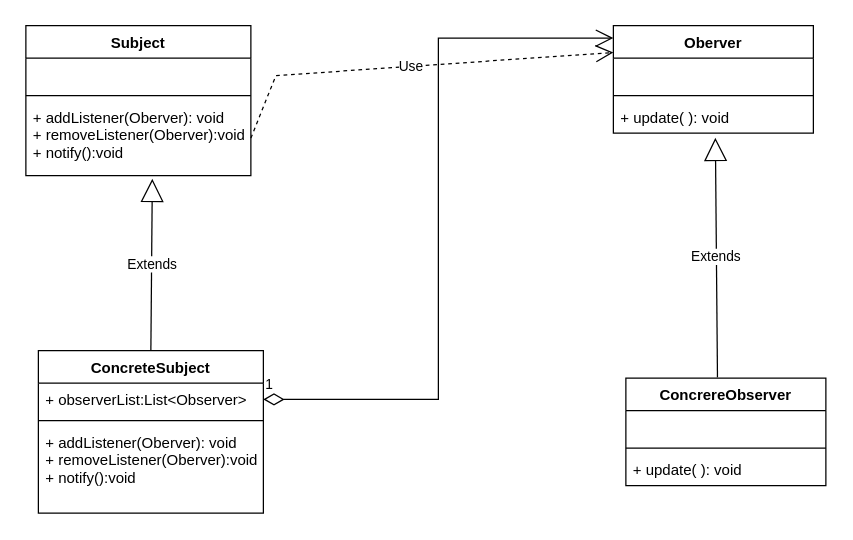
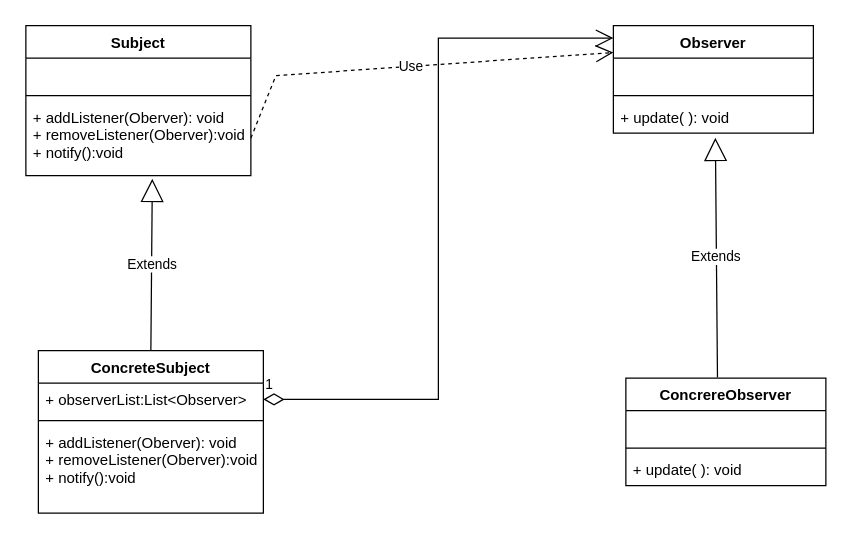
(713, 43) -> (713, 43)
